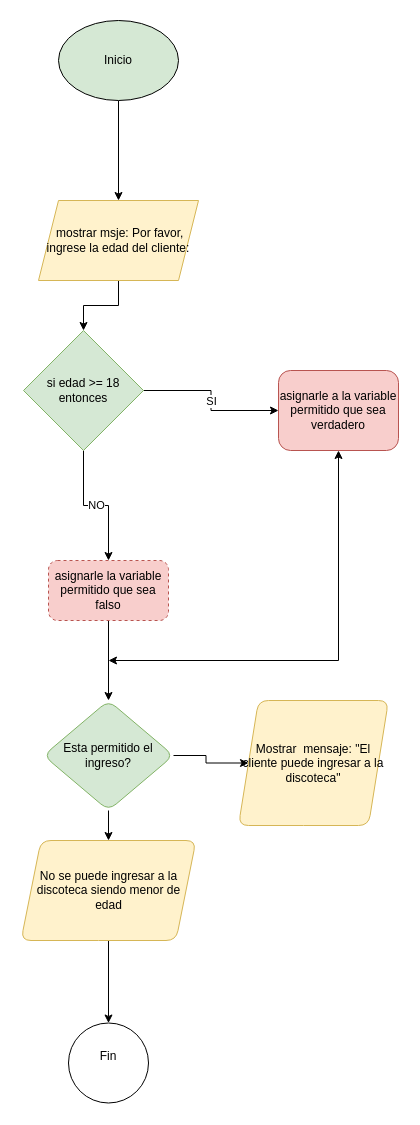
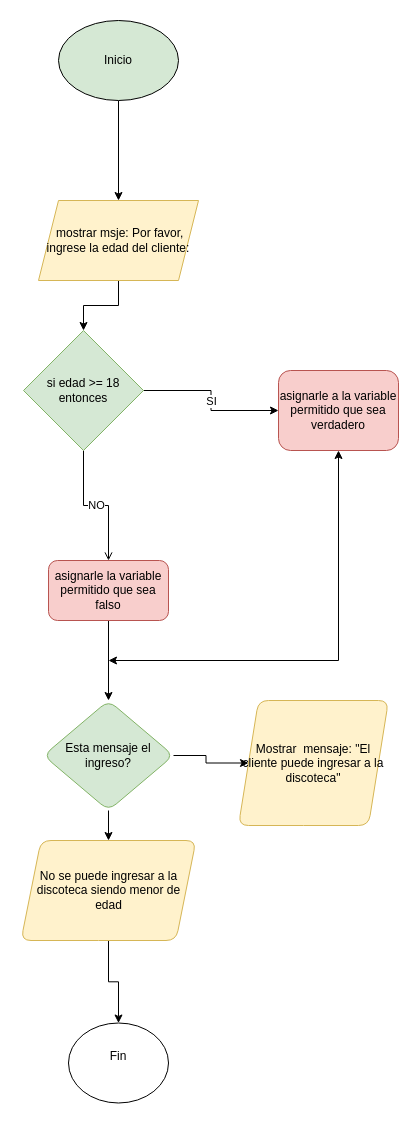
(109, 552) -> (109, 554)
(109, 591) -> (109, 591)
(109, 756) -> (109, 756)
(109, 1063) -> (119, 1063)
